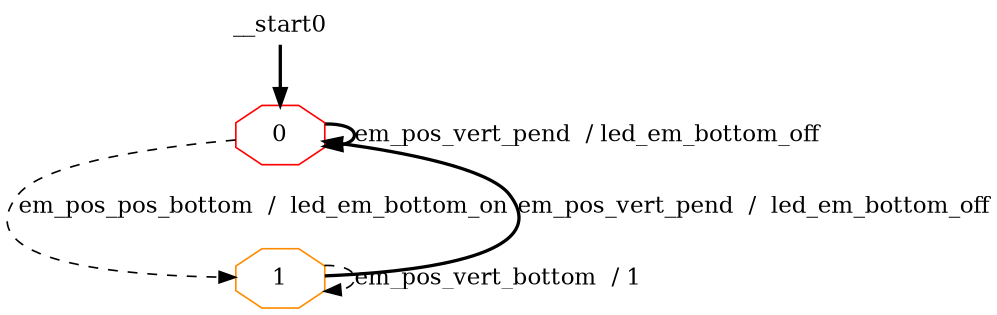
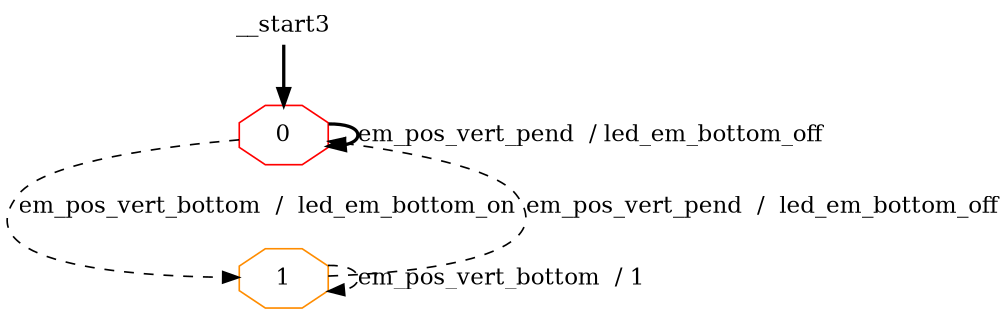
(280, 26) -> (284, 26)
(264, 207) -> (267, 207)
(517, 222) -> (524, 222)
